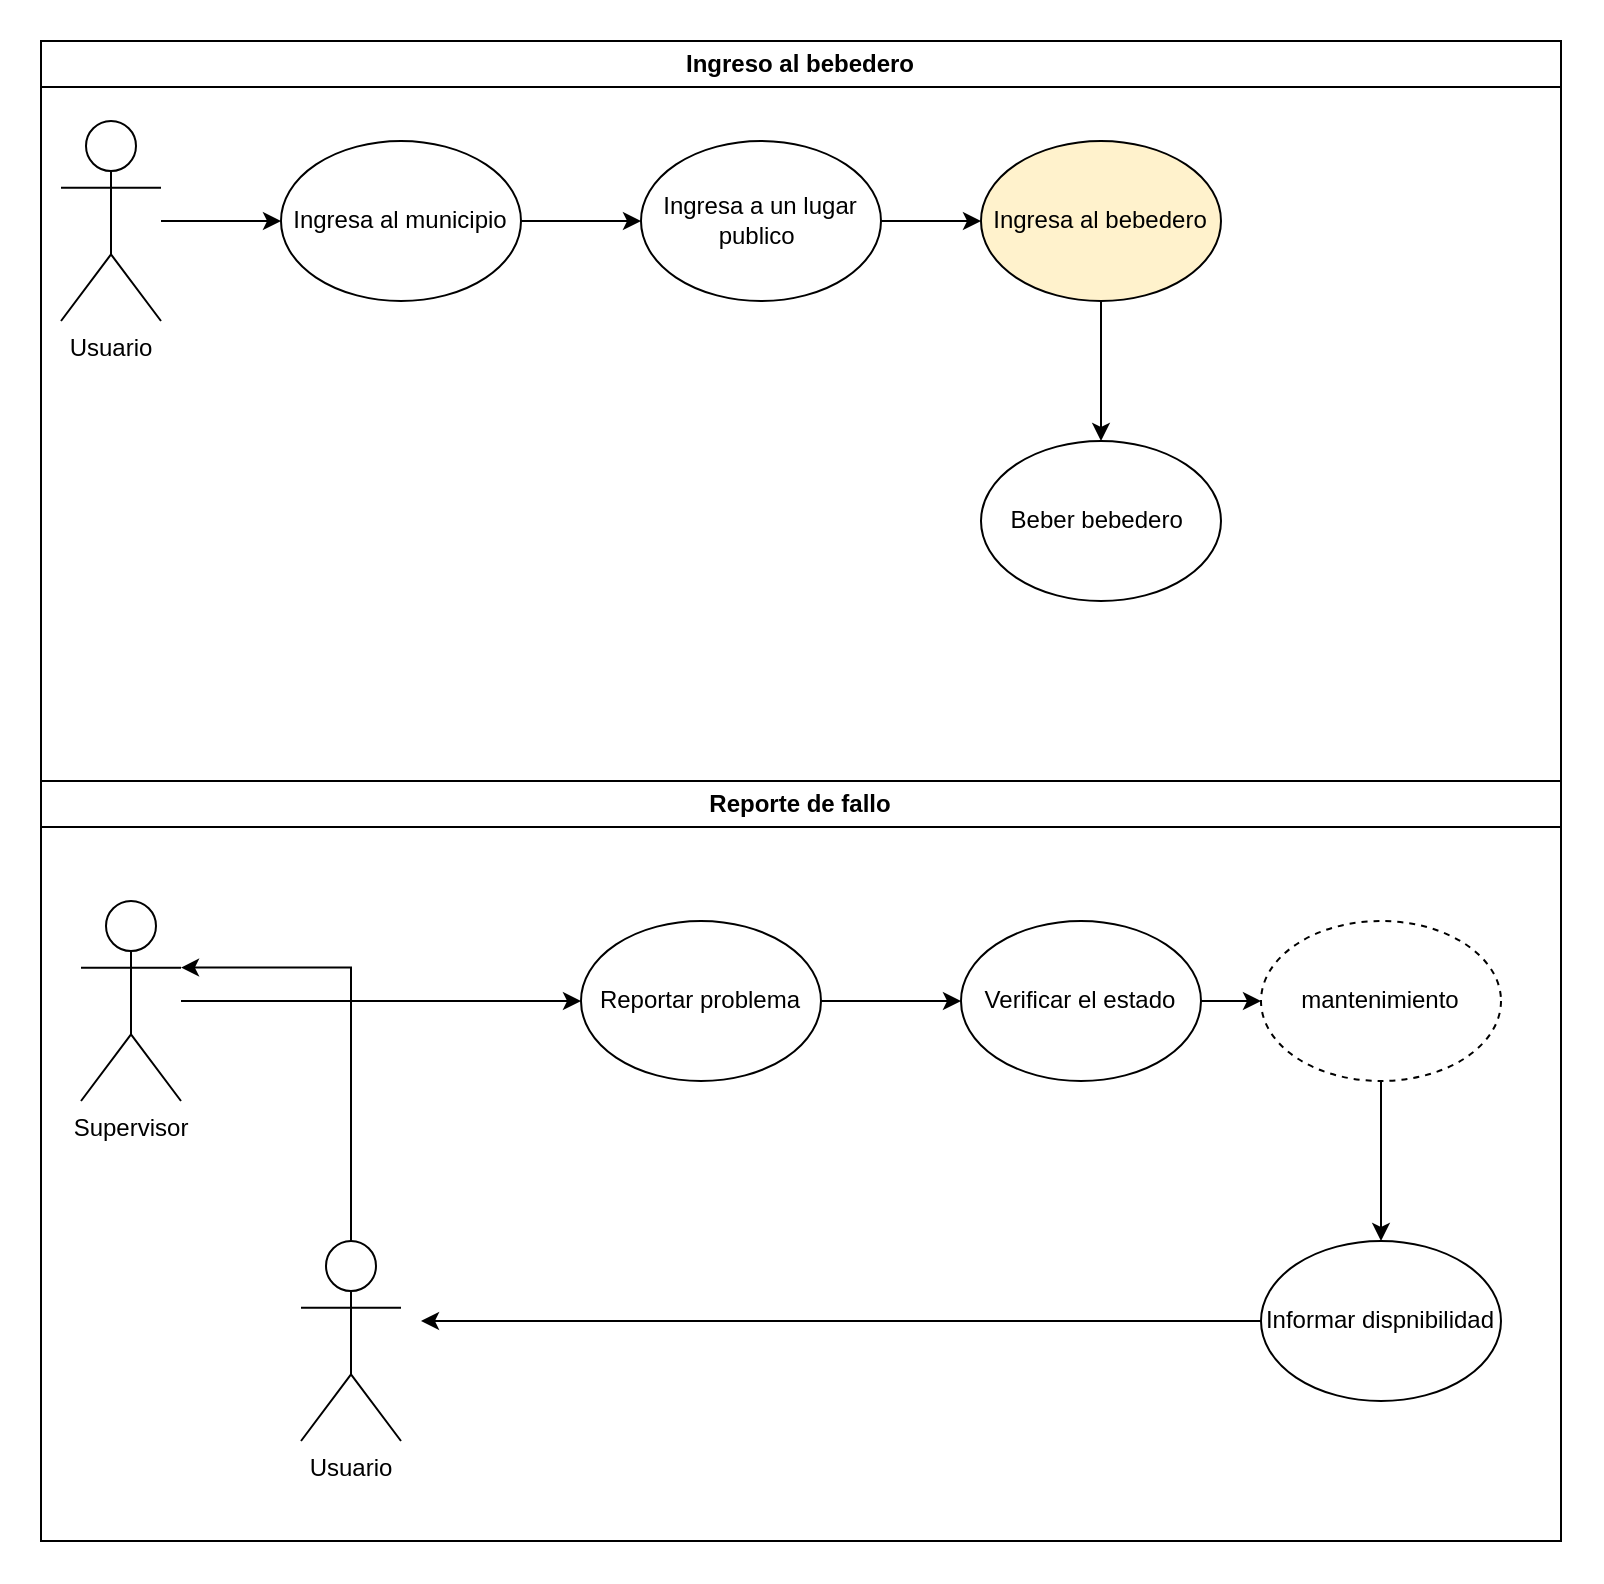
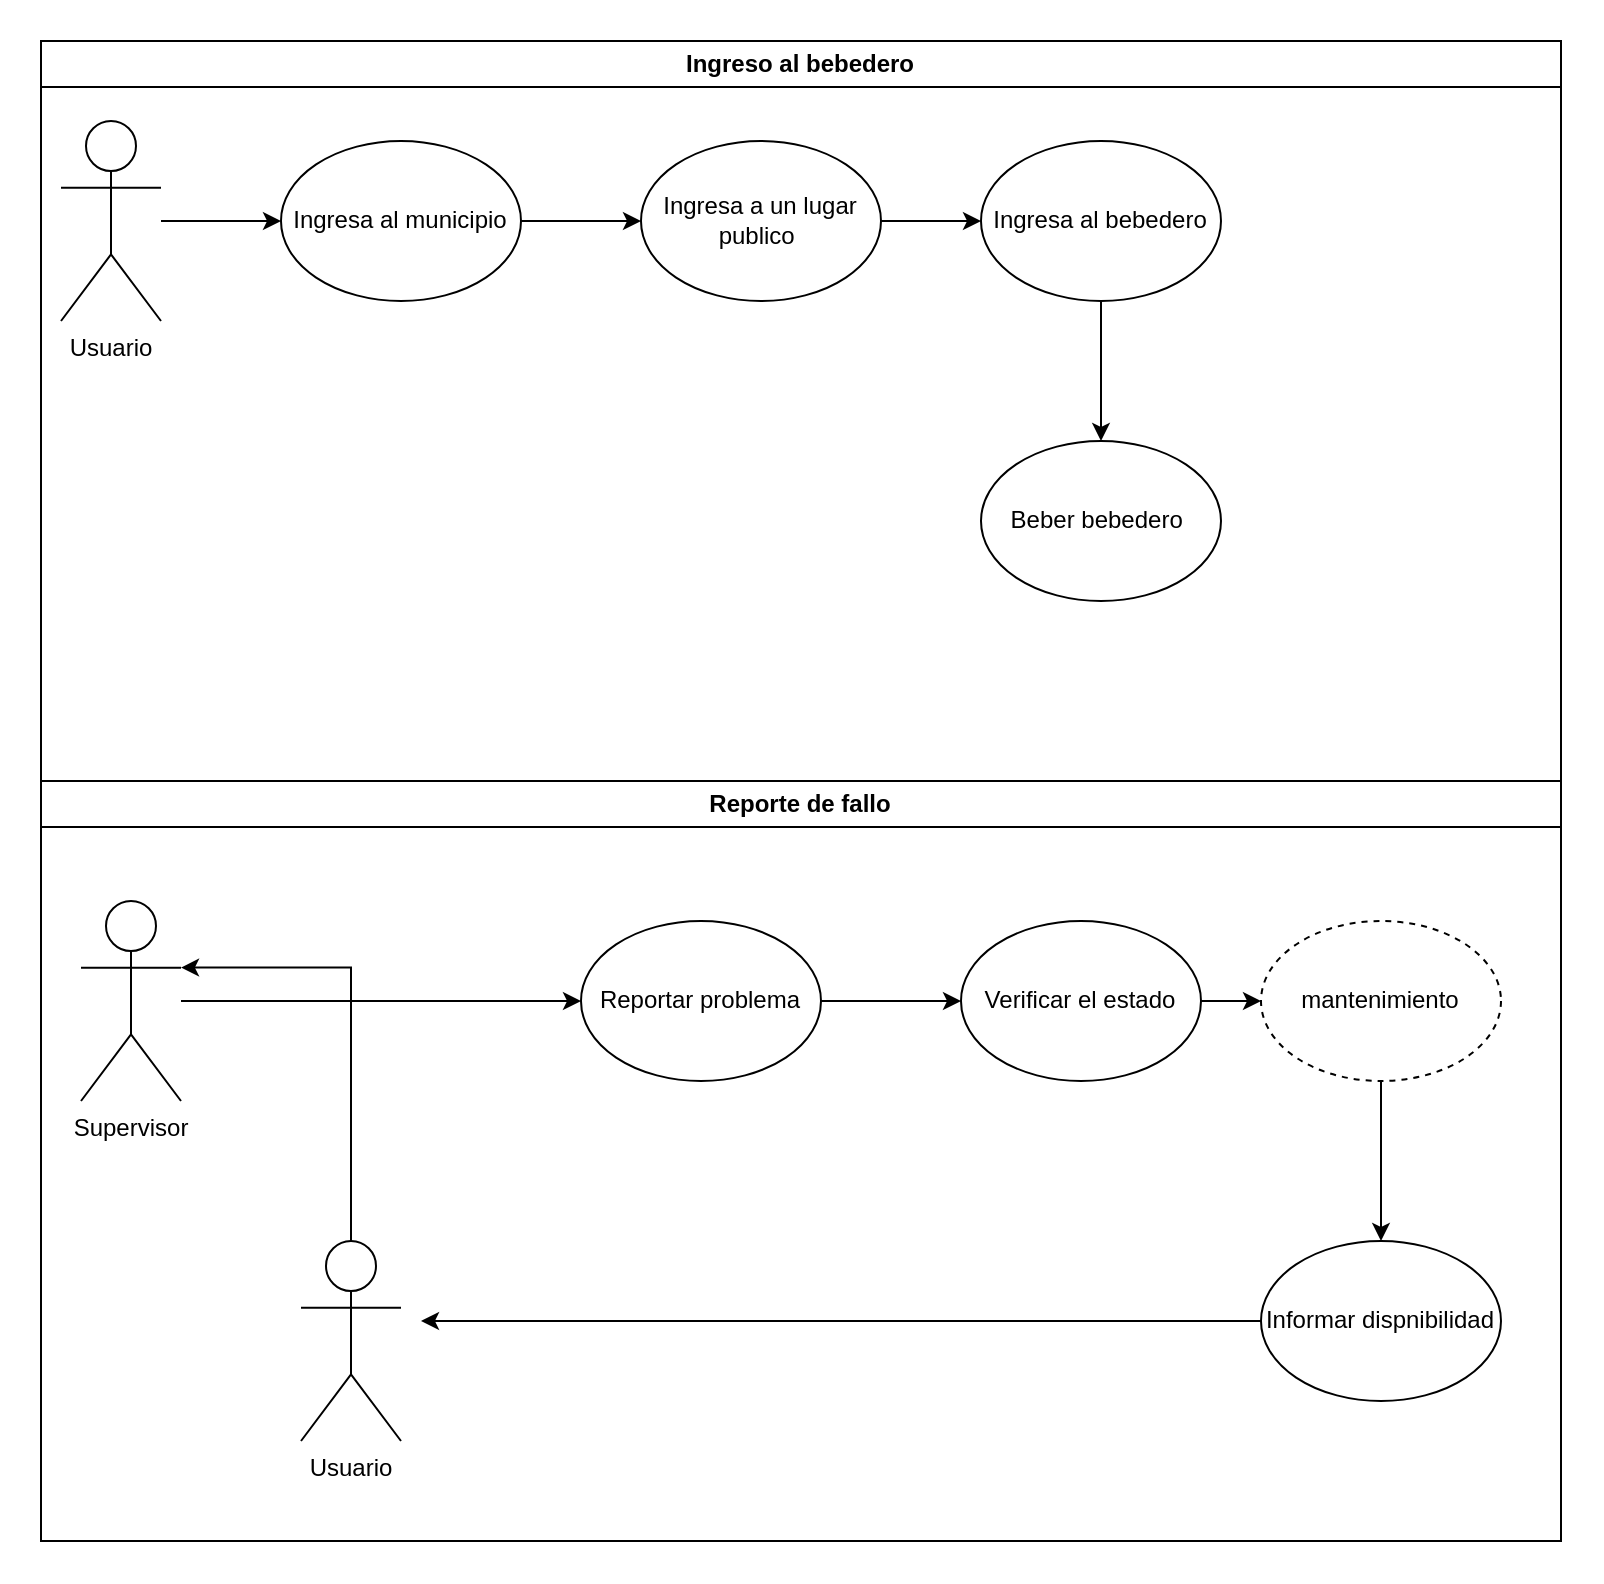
(1101, 221) -> (1101, 221)
